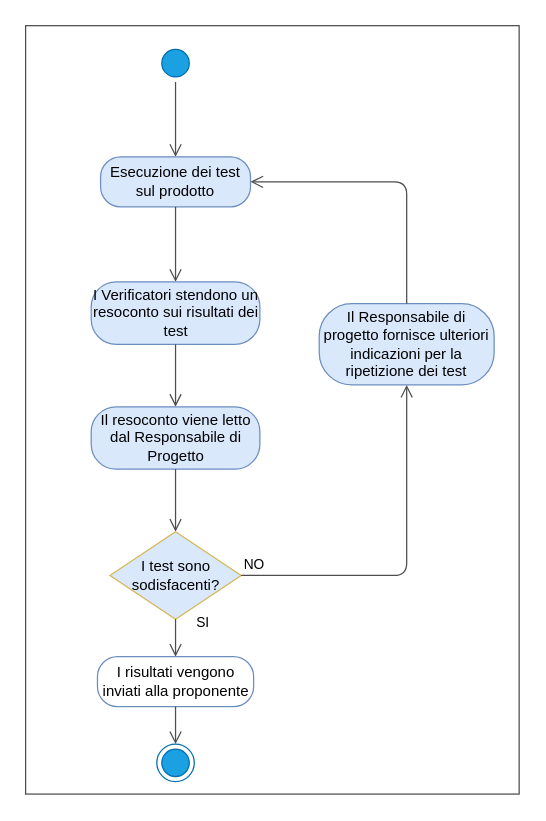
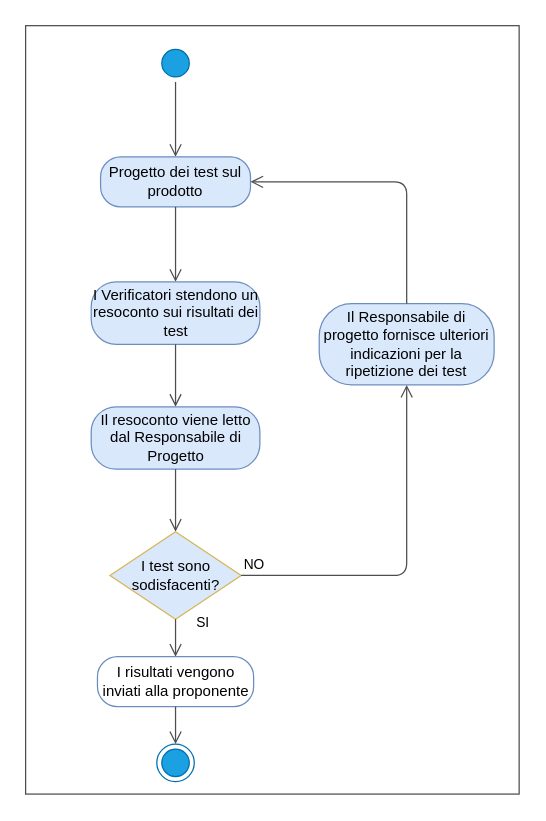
(176, 182) -> (176, 182)
